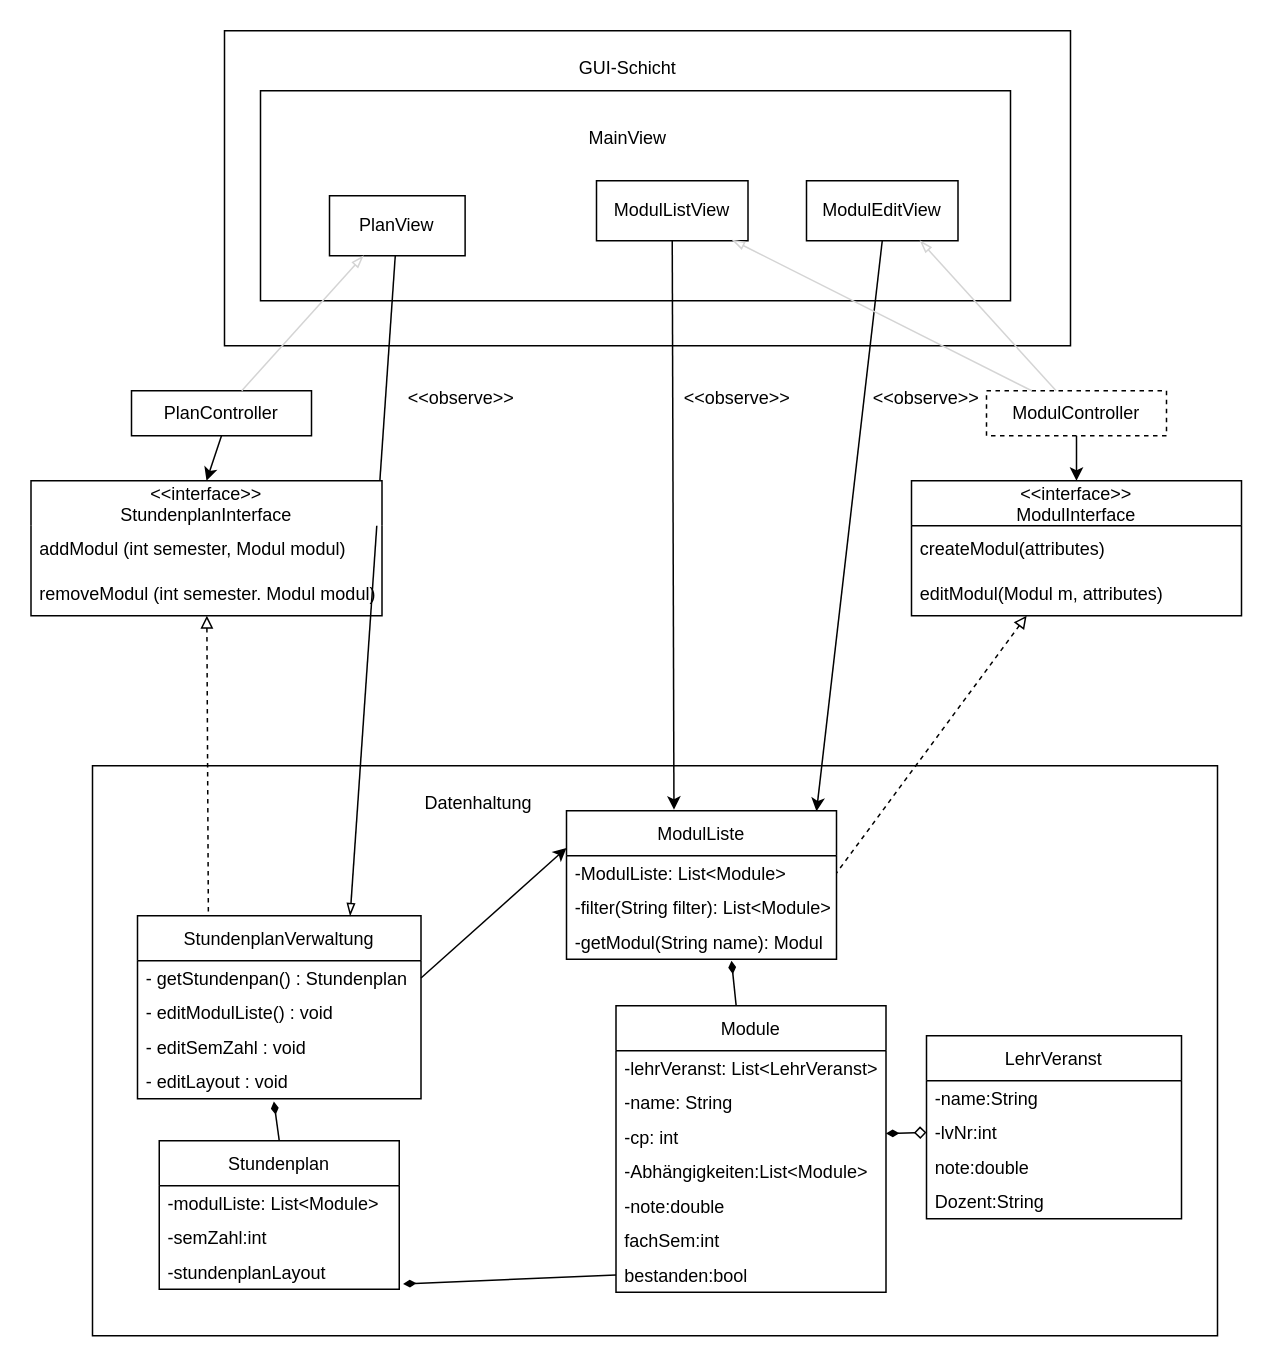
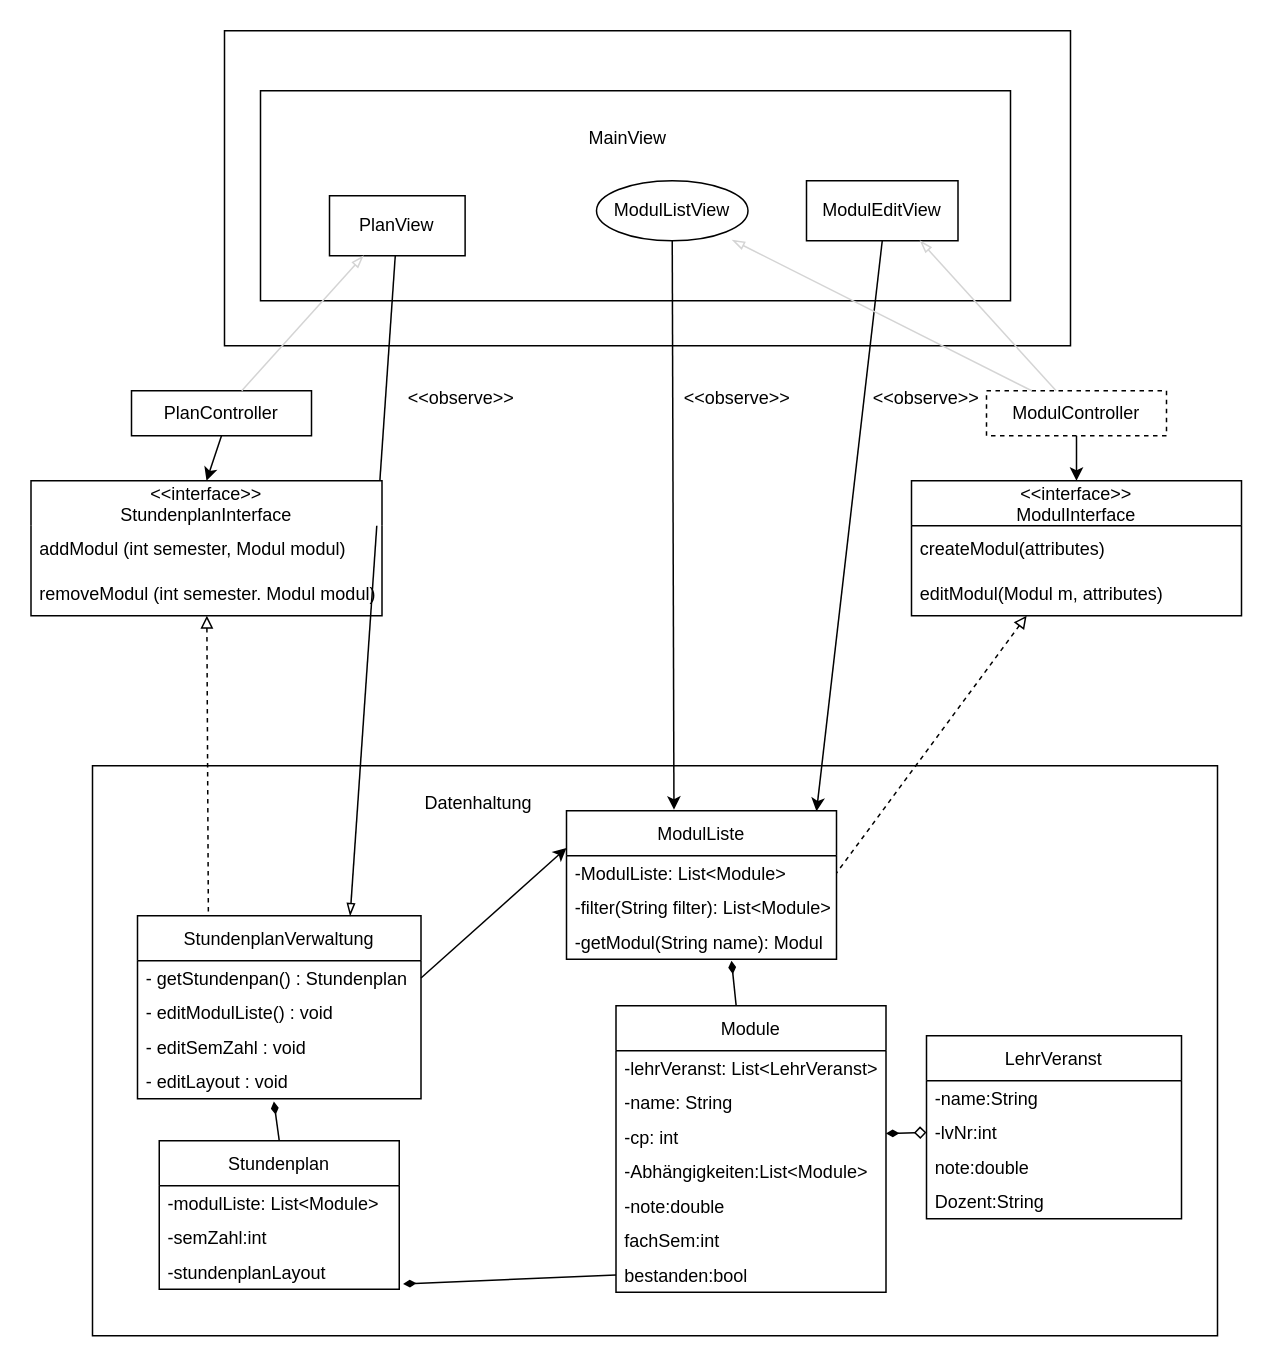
(628, 68) -> none
(672, 211) -> (672, 211)
